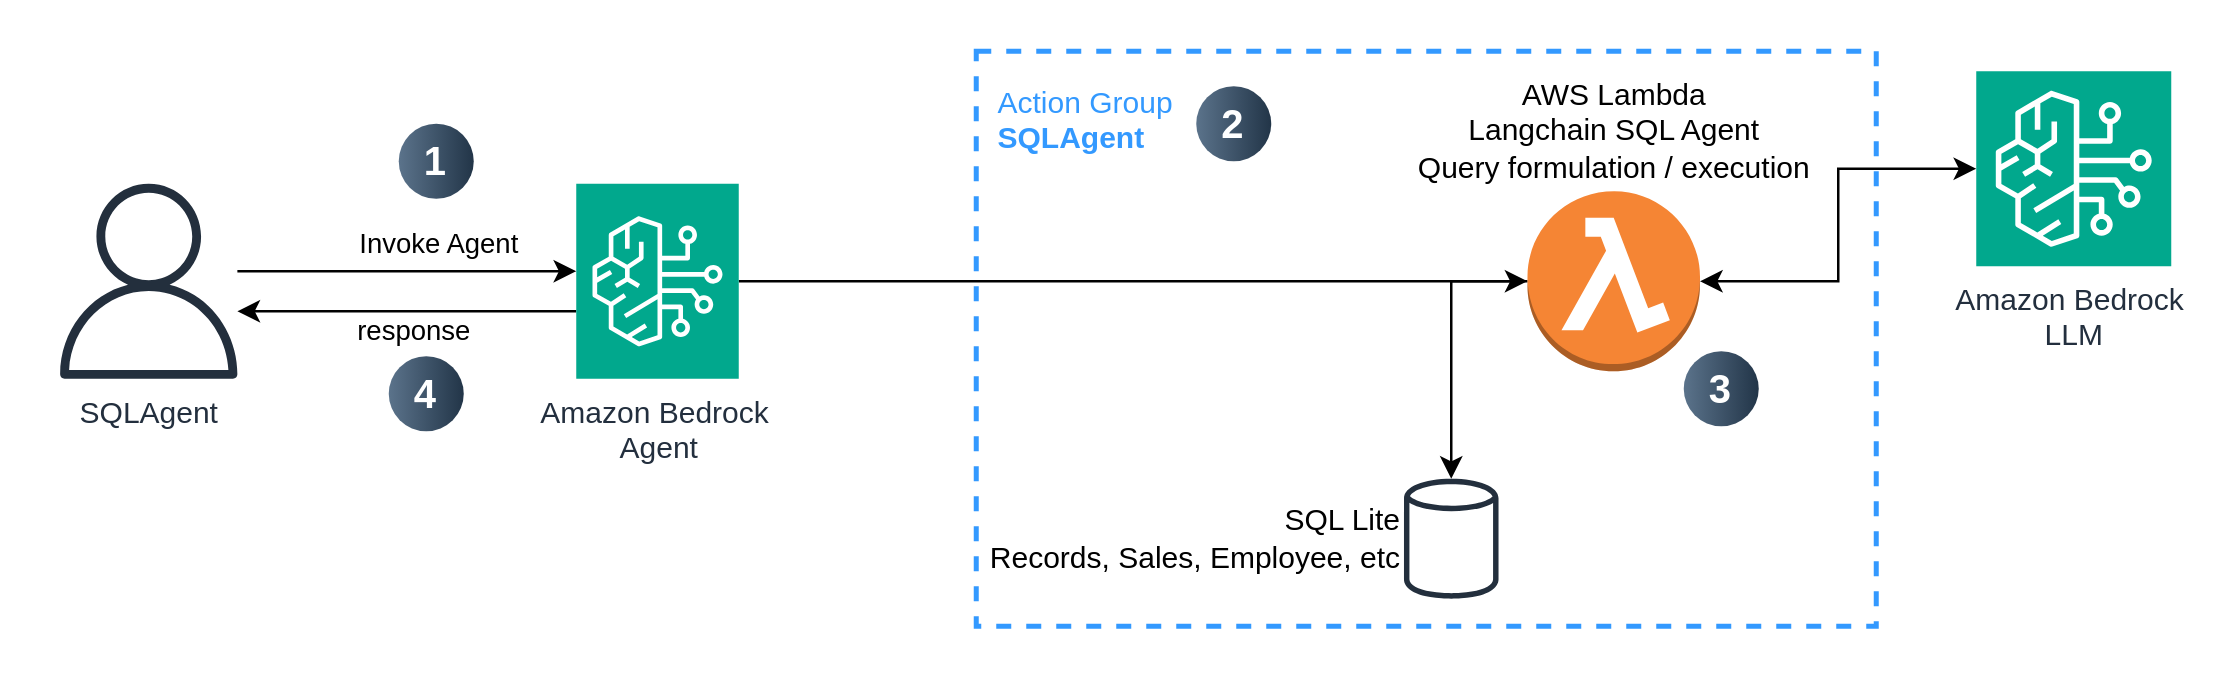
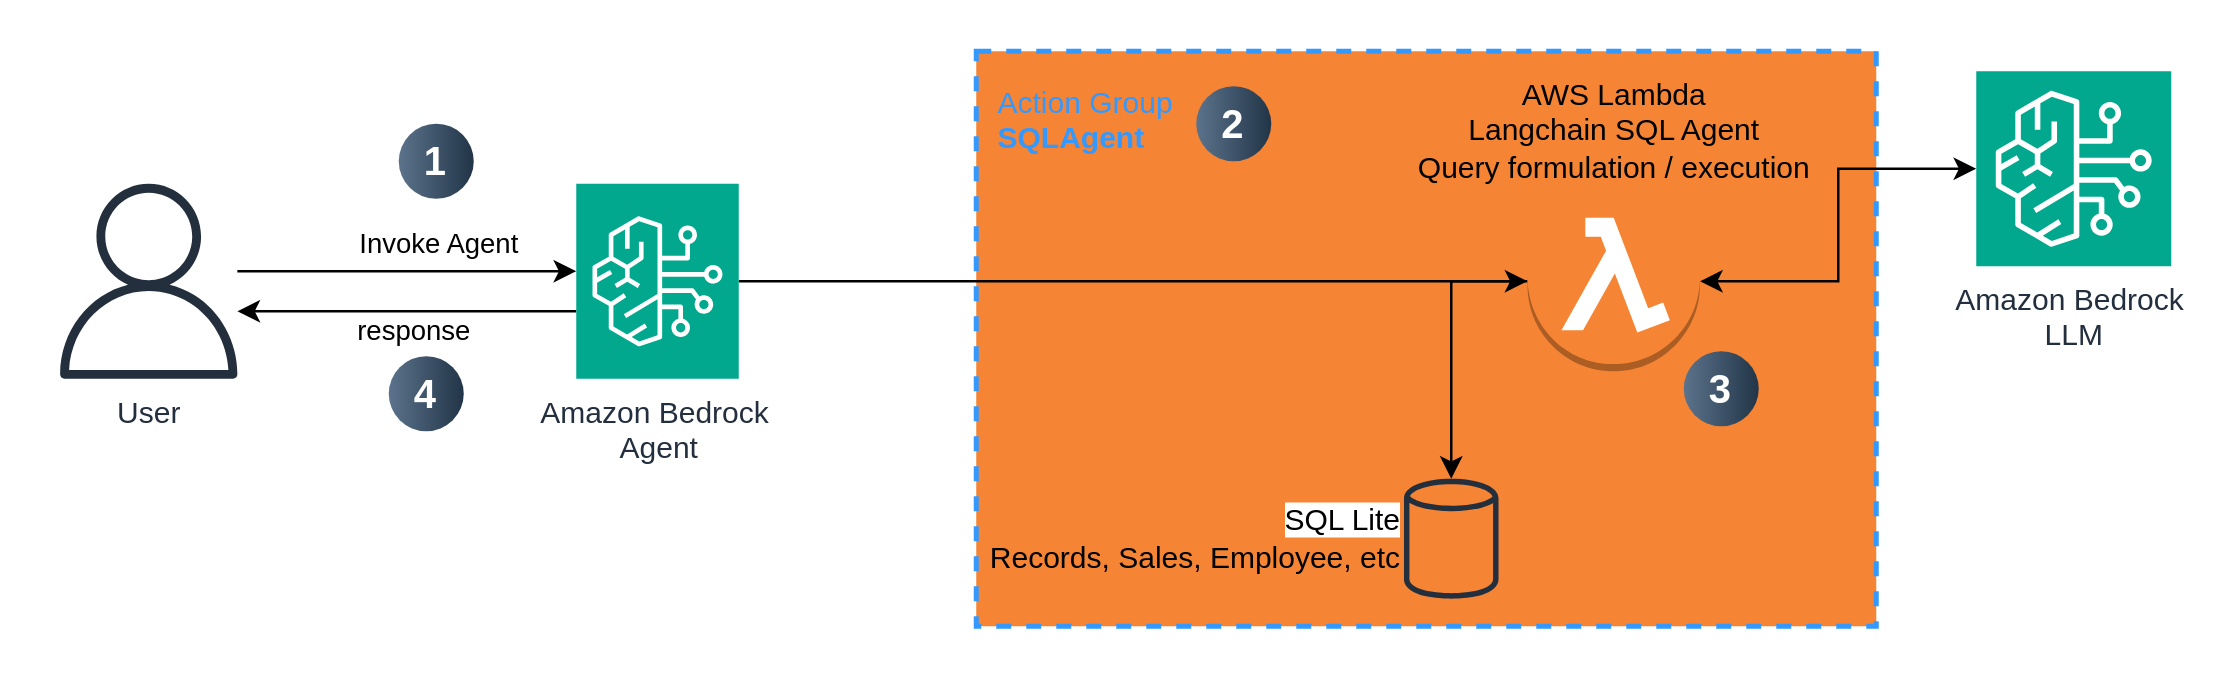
(1426, 339) -> (1426, 339)
(150, 414) -> (150, 414)
